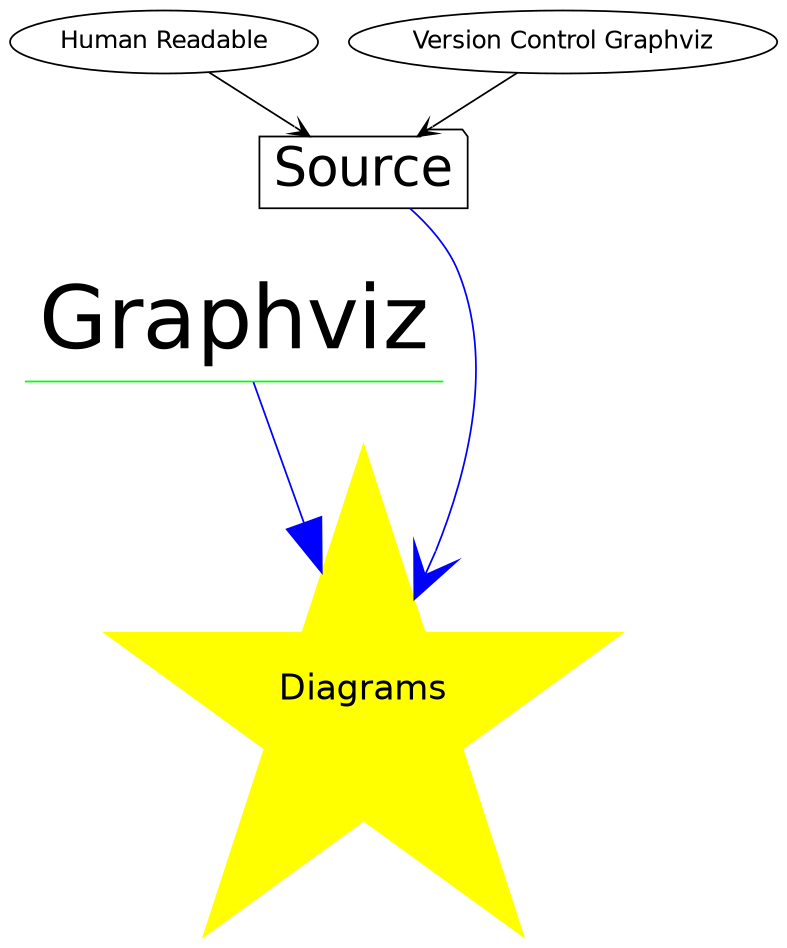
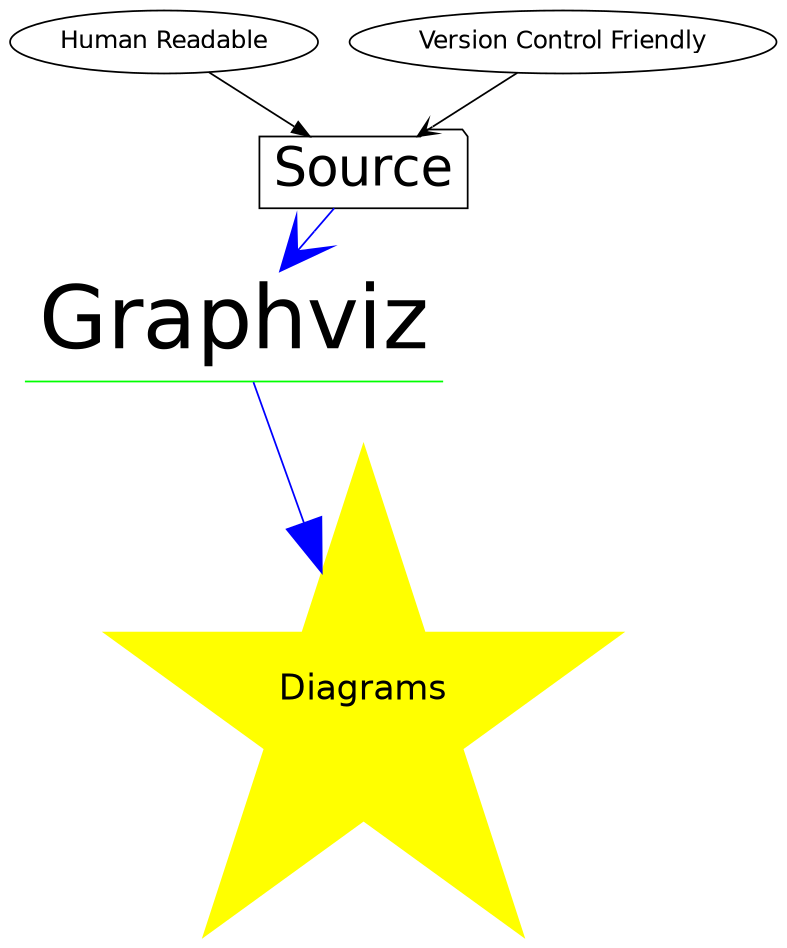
(563, 42) -> (563, 42)
(252, 99) -> (252, 99)
(476, 373) -> (324, 220)
